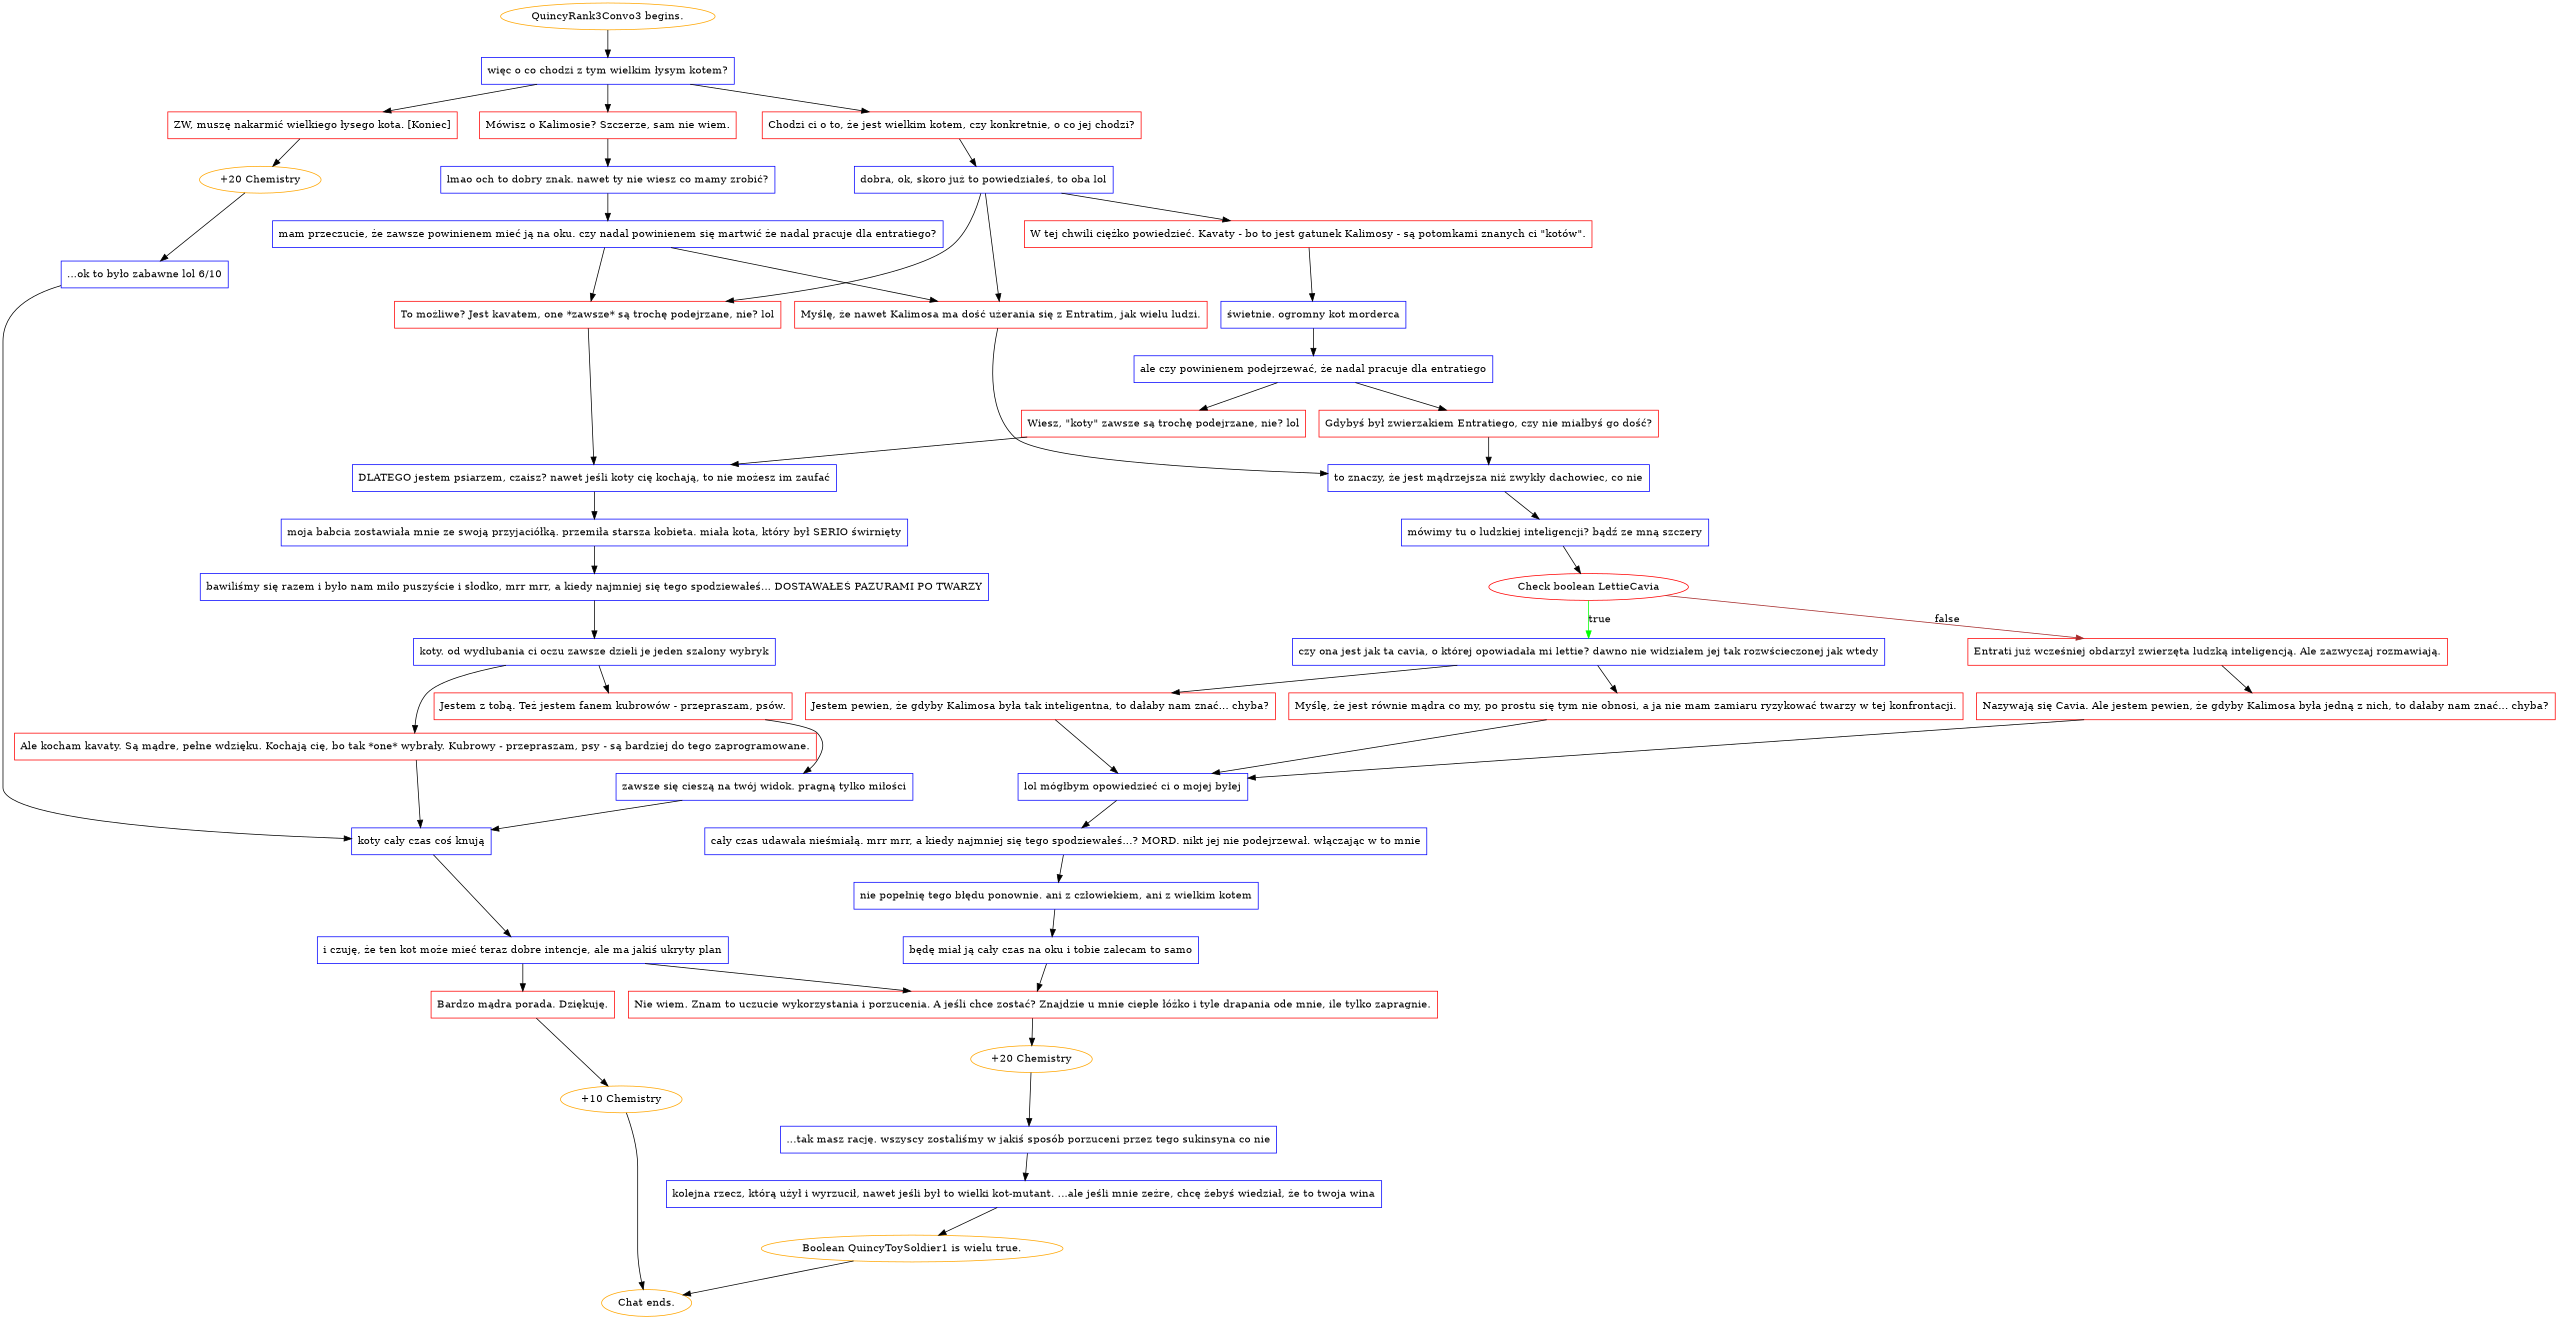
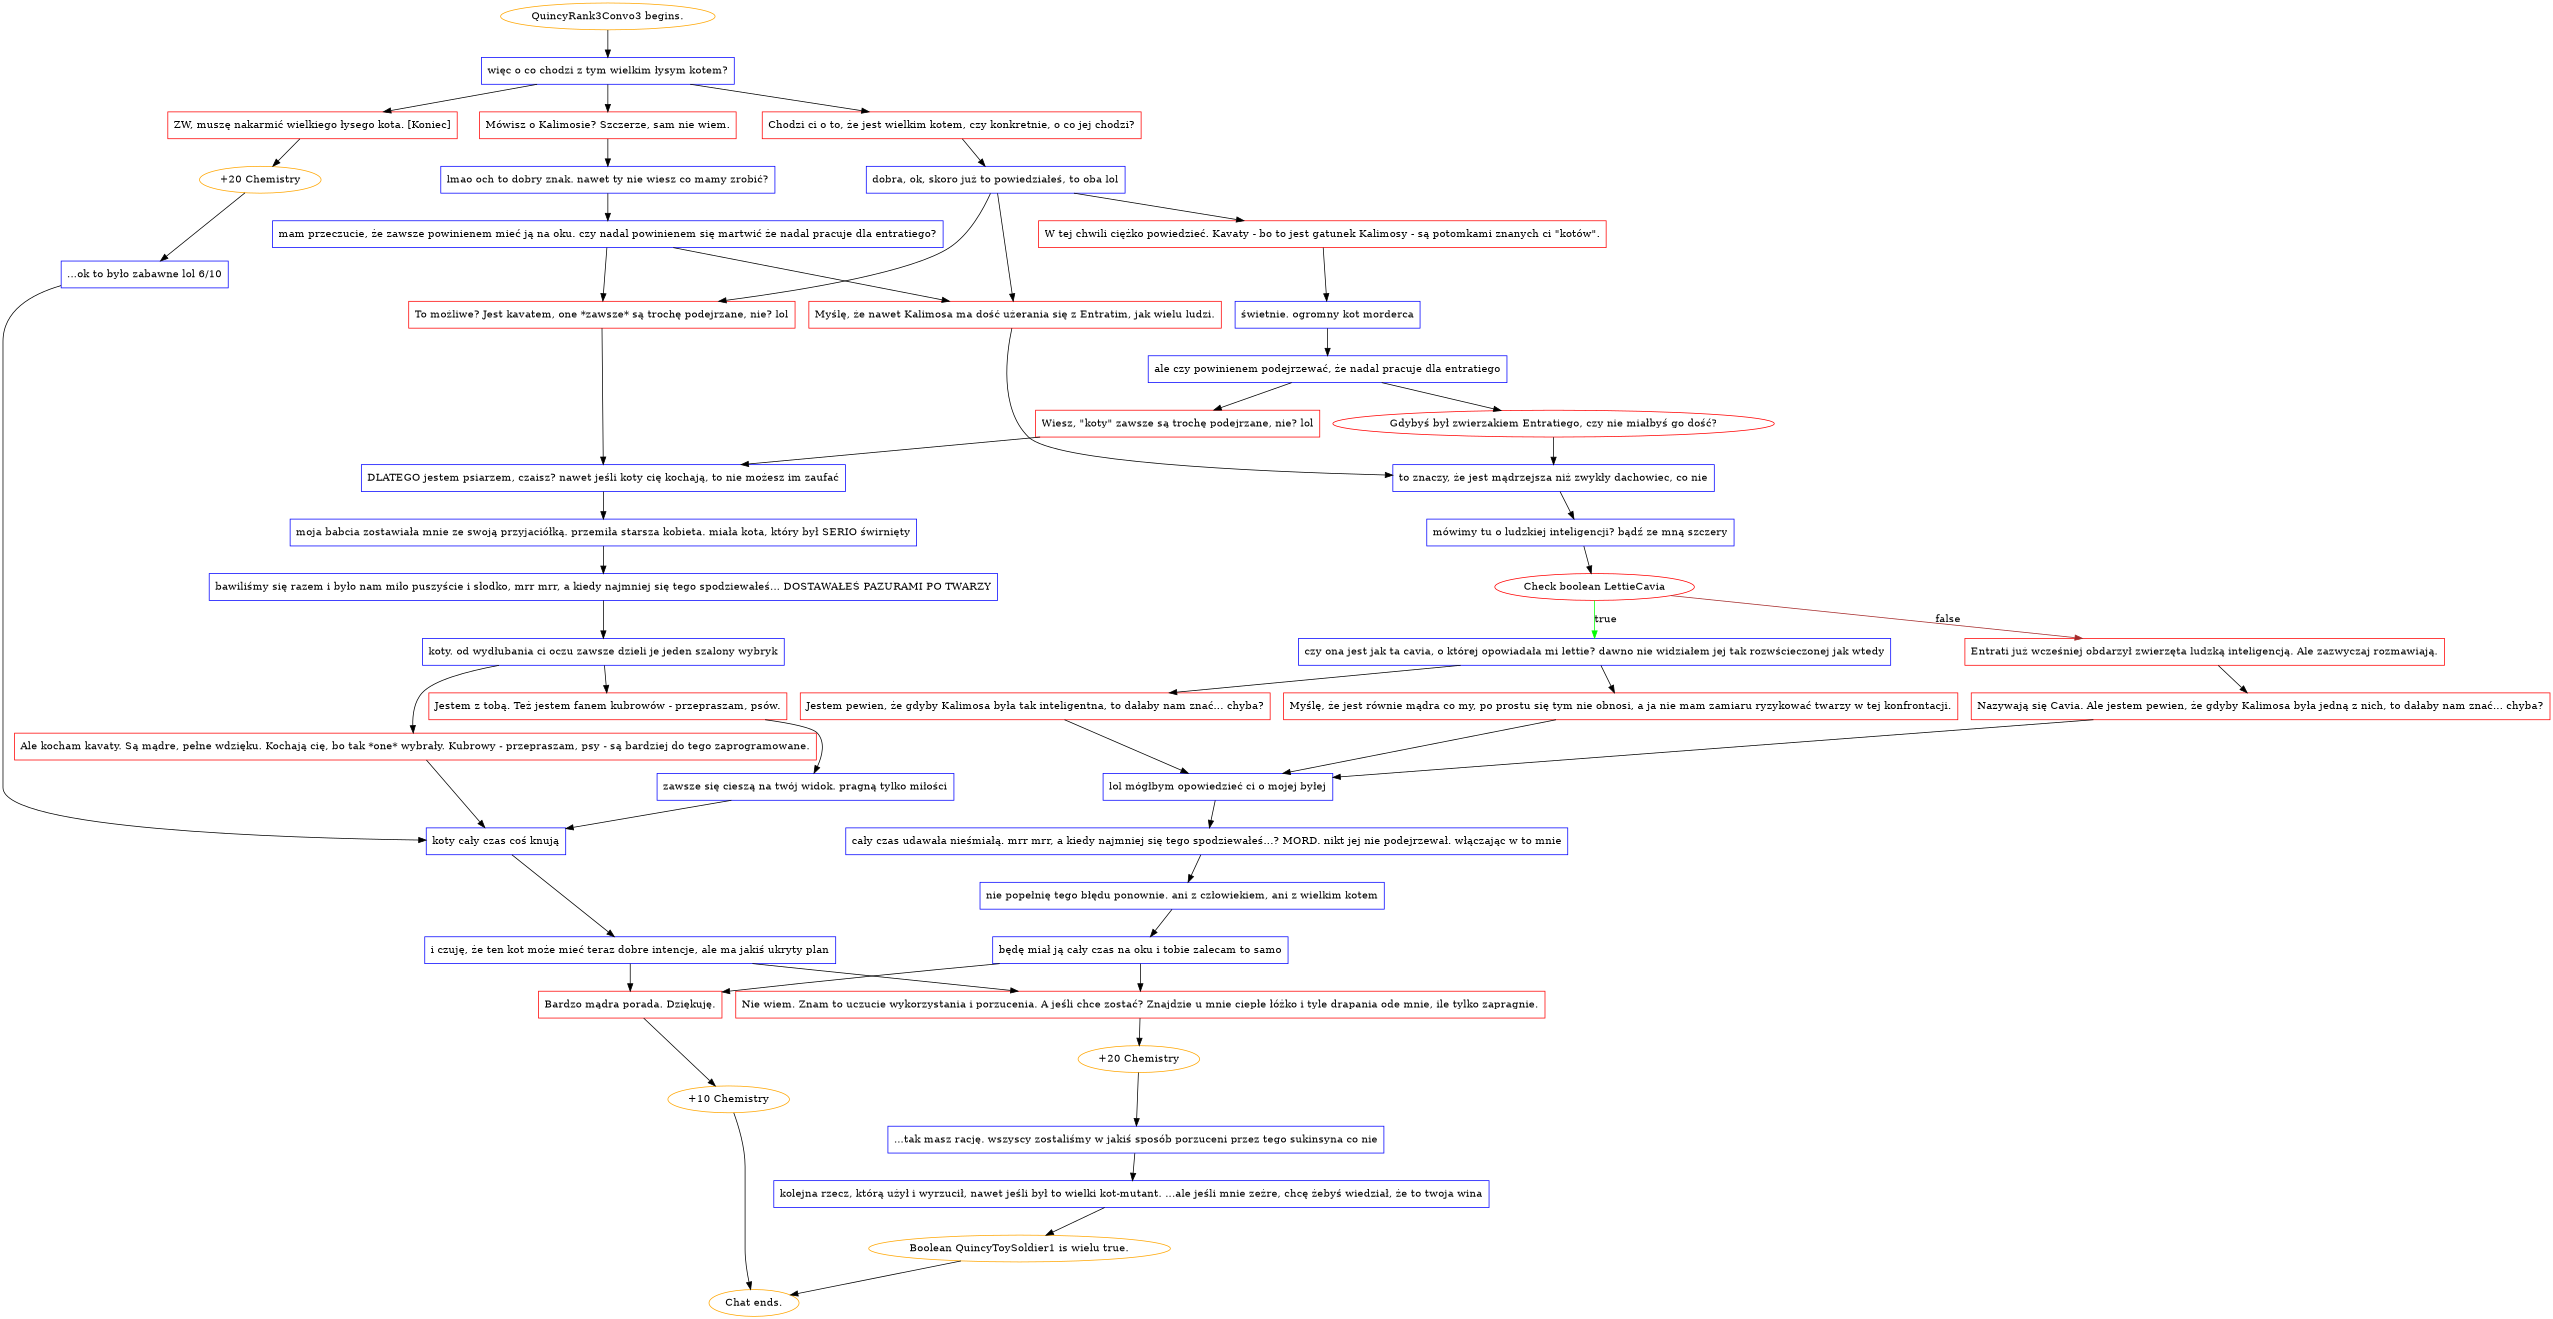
(1489, 424) -> (1554, 424)
none -> (844, 979)
